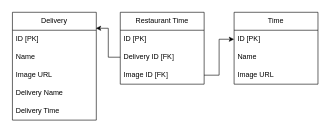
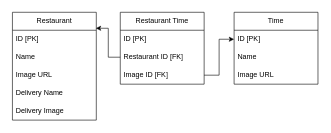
(54, 21) -> (54, 21)
(152, 57) -> (158, 57)
(38, 111) -> (41, 111)
